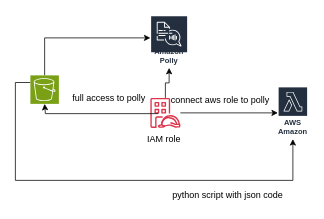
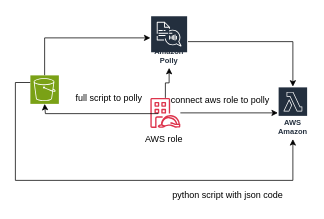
none -> (241, 42)
(109, 99) -> (109, 99)
(165, 139) -> (165, 139)
